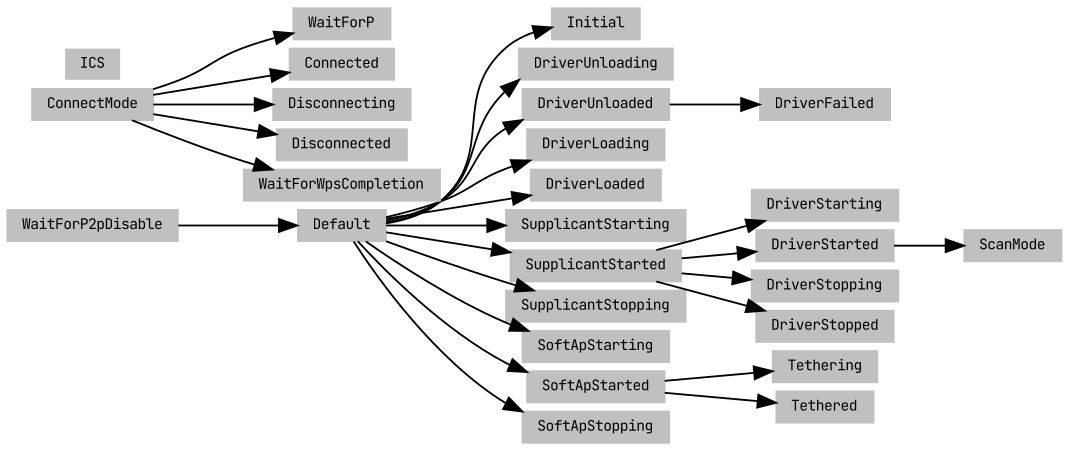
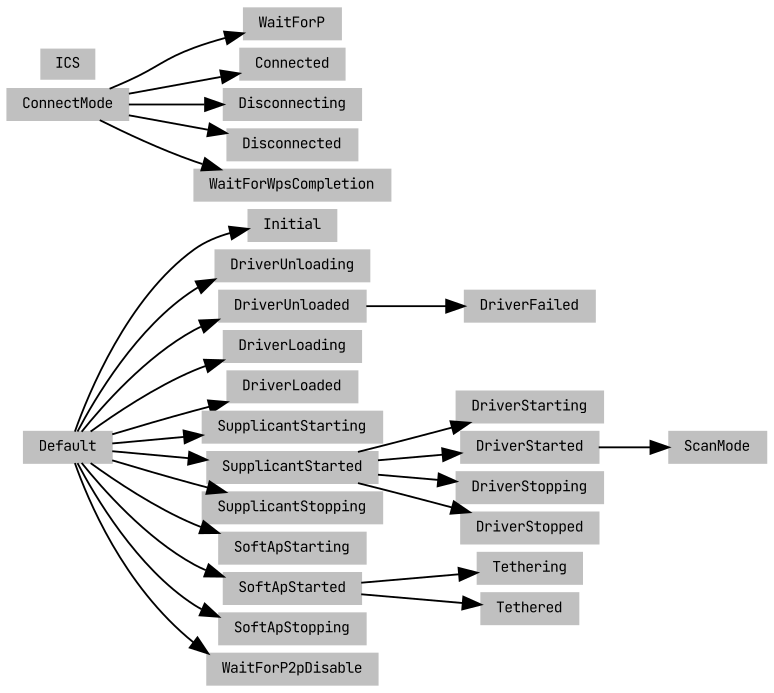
(228, 226) -> (122, 561)
